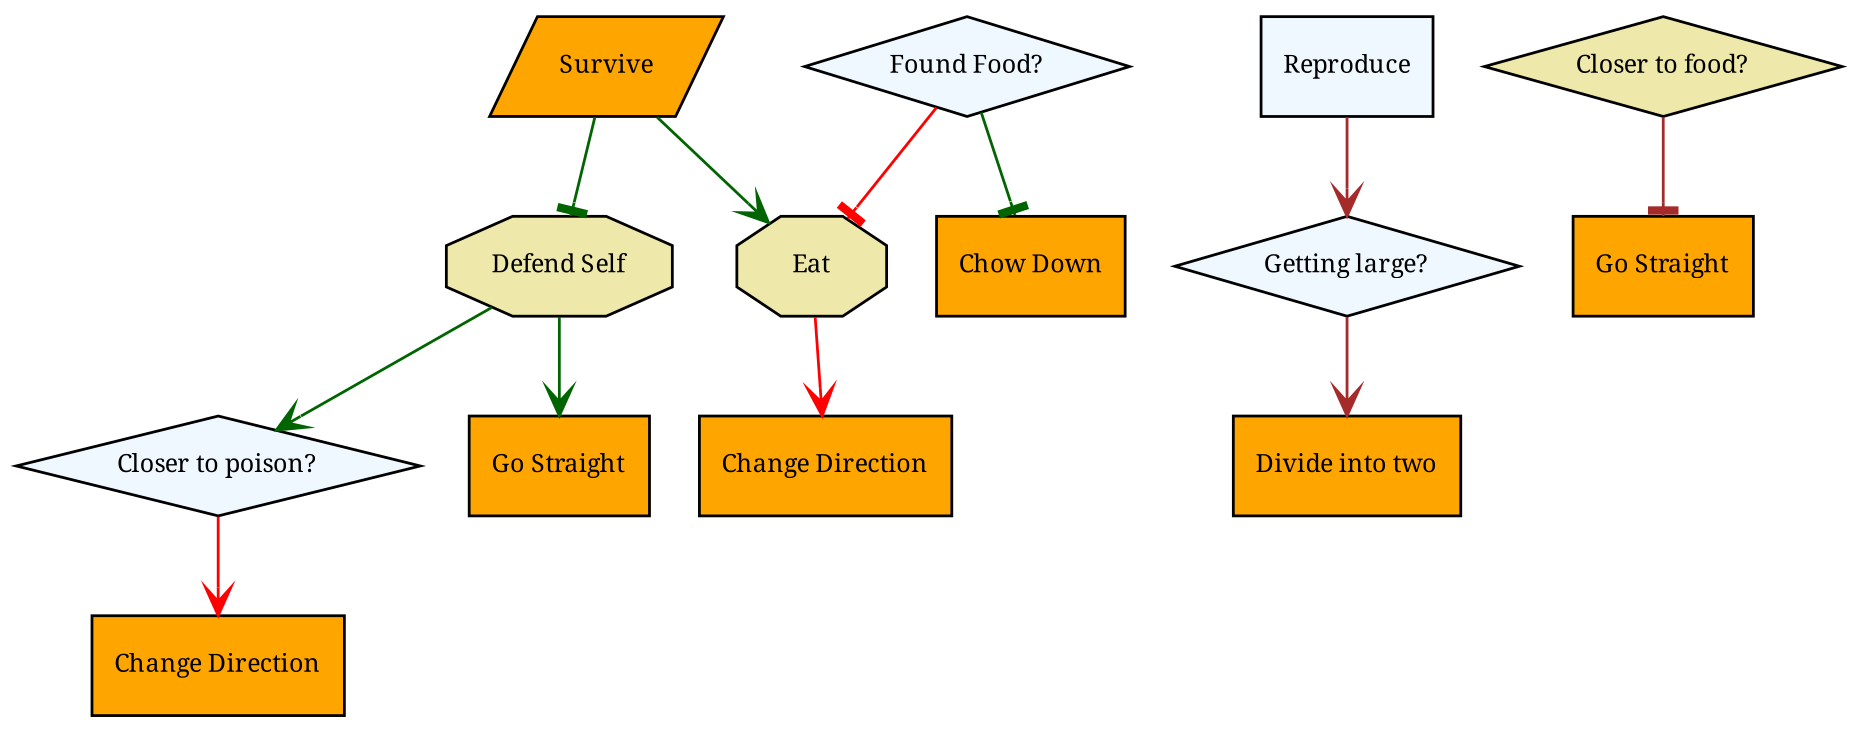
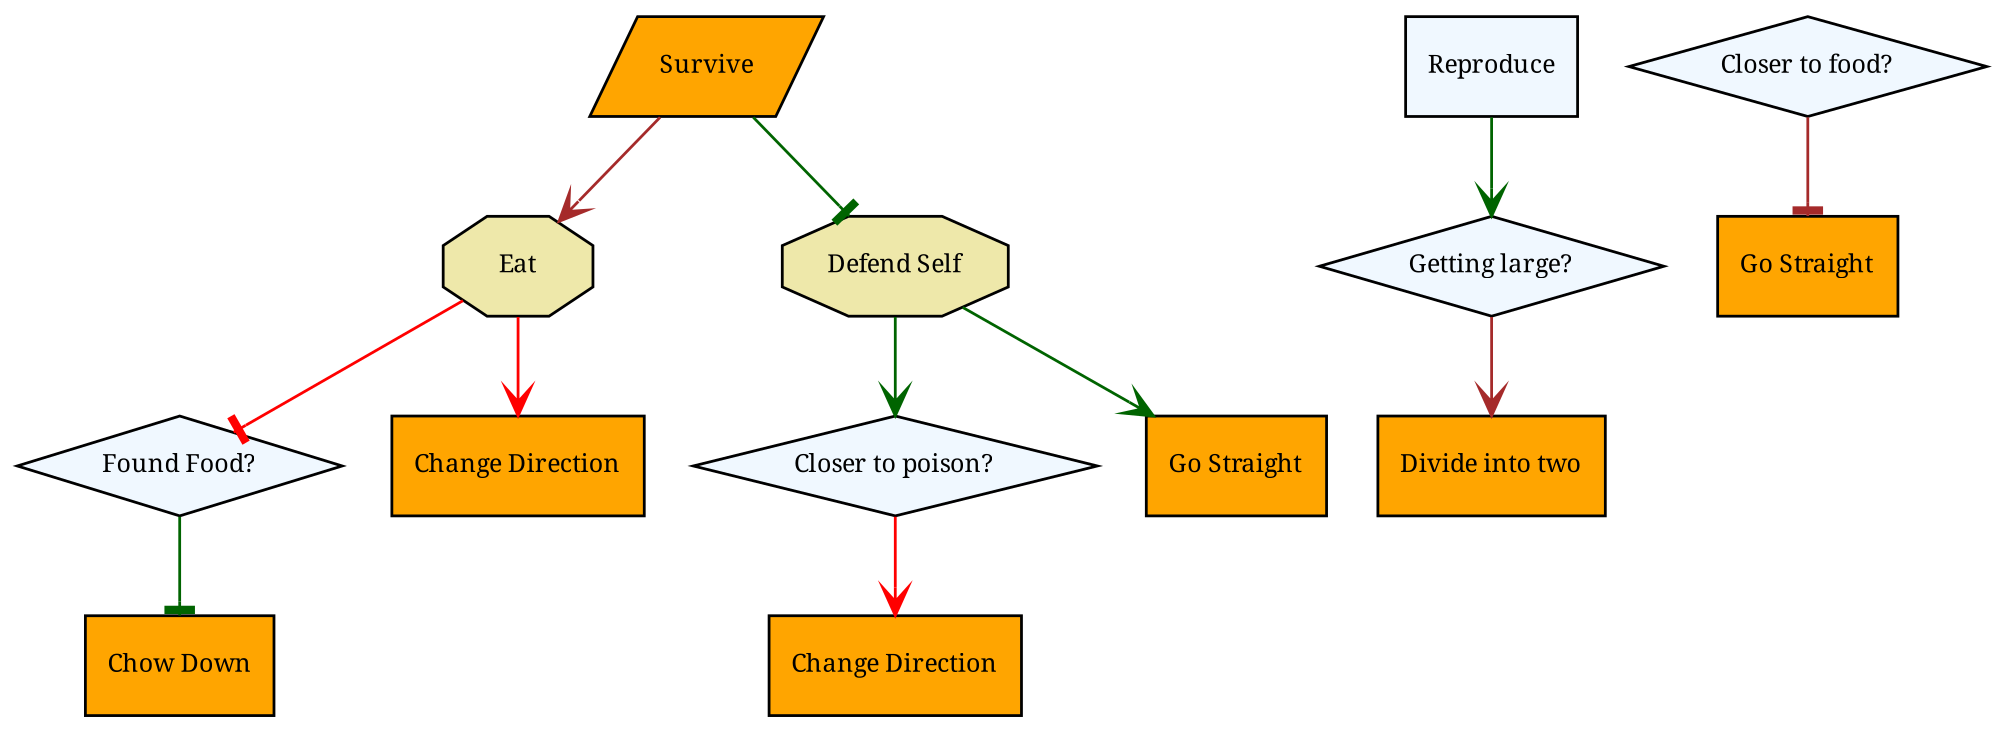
(1663, 67) -> (1808, 67)
(1347, 153) -> (1492, 153)
(897, 157) -> (354, 363)
(703, 160) -> (620, 159)
